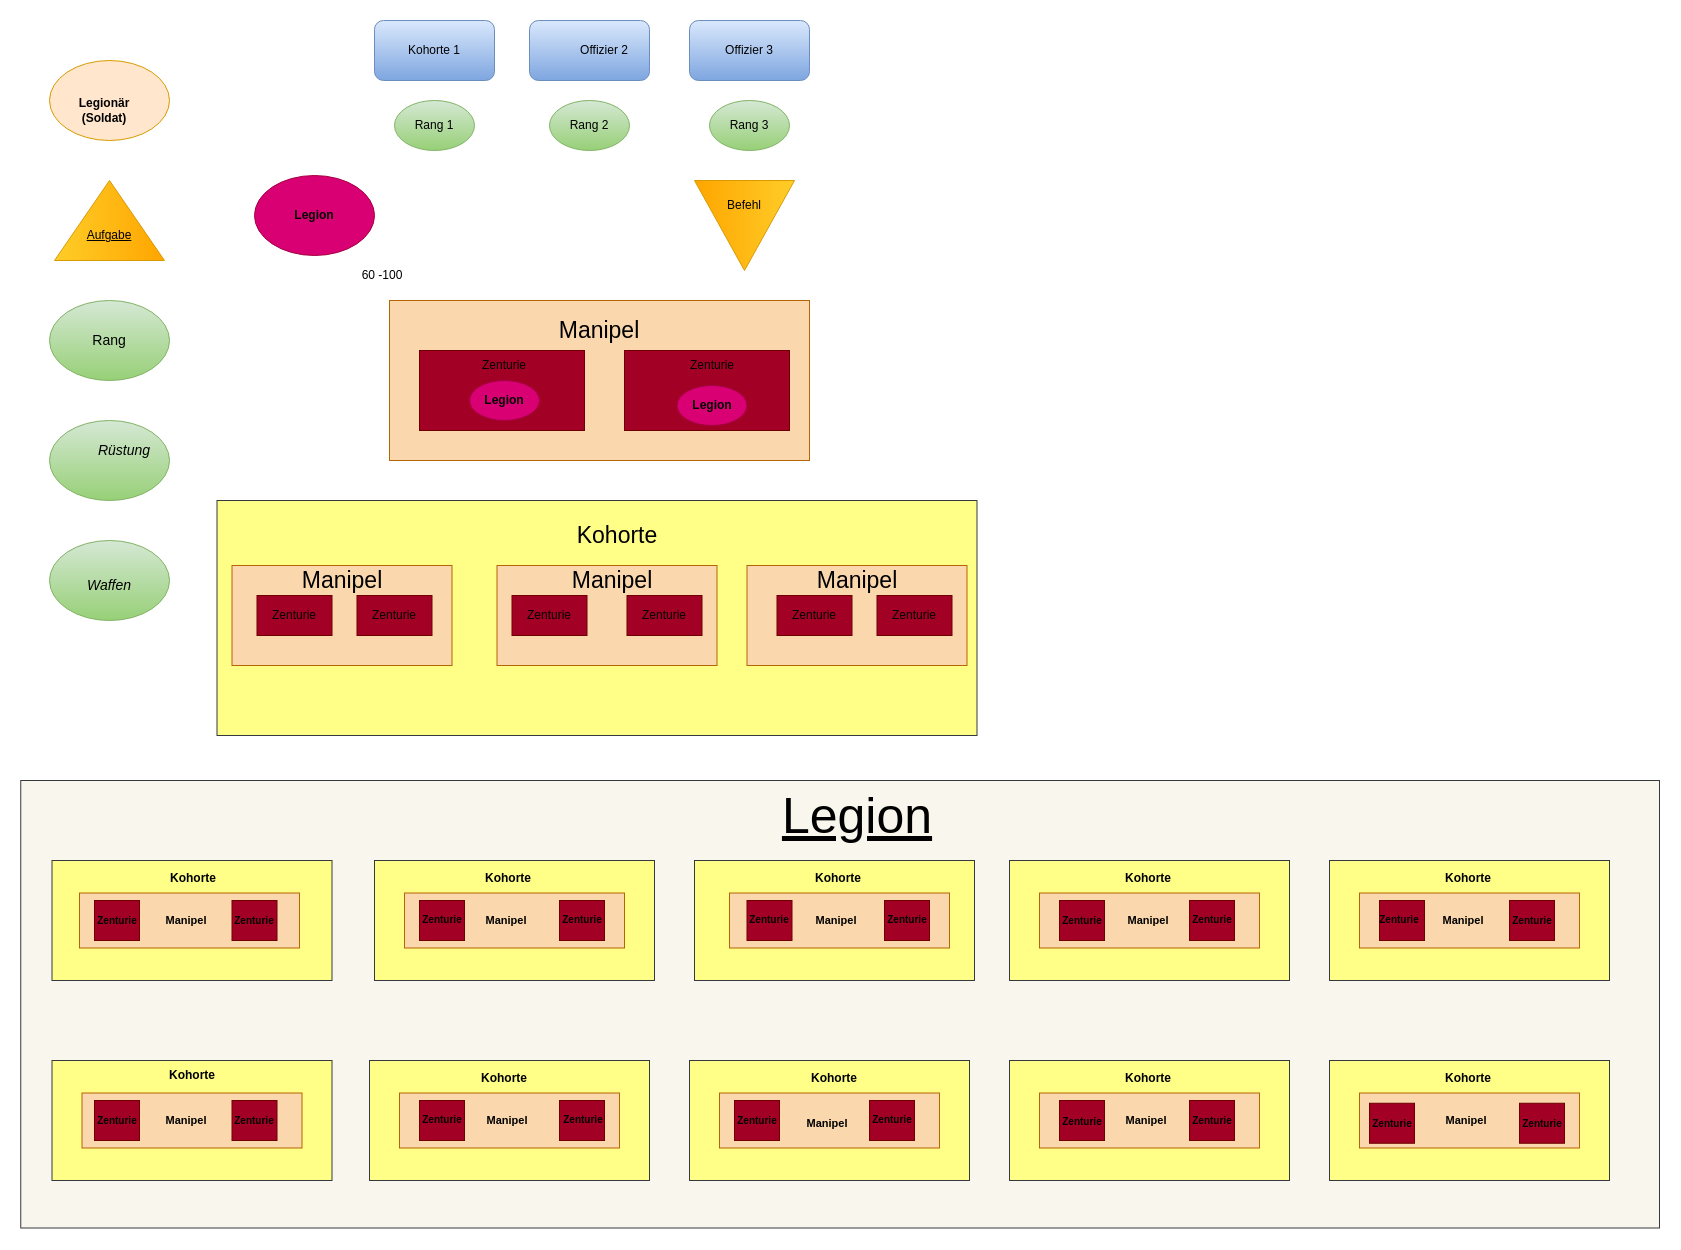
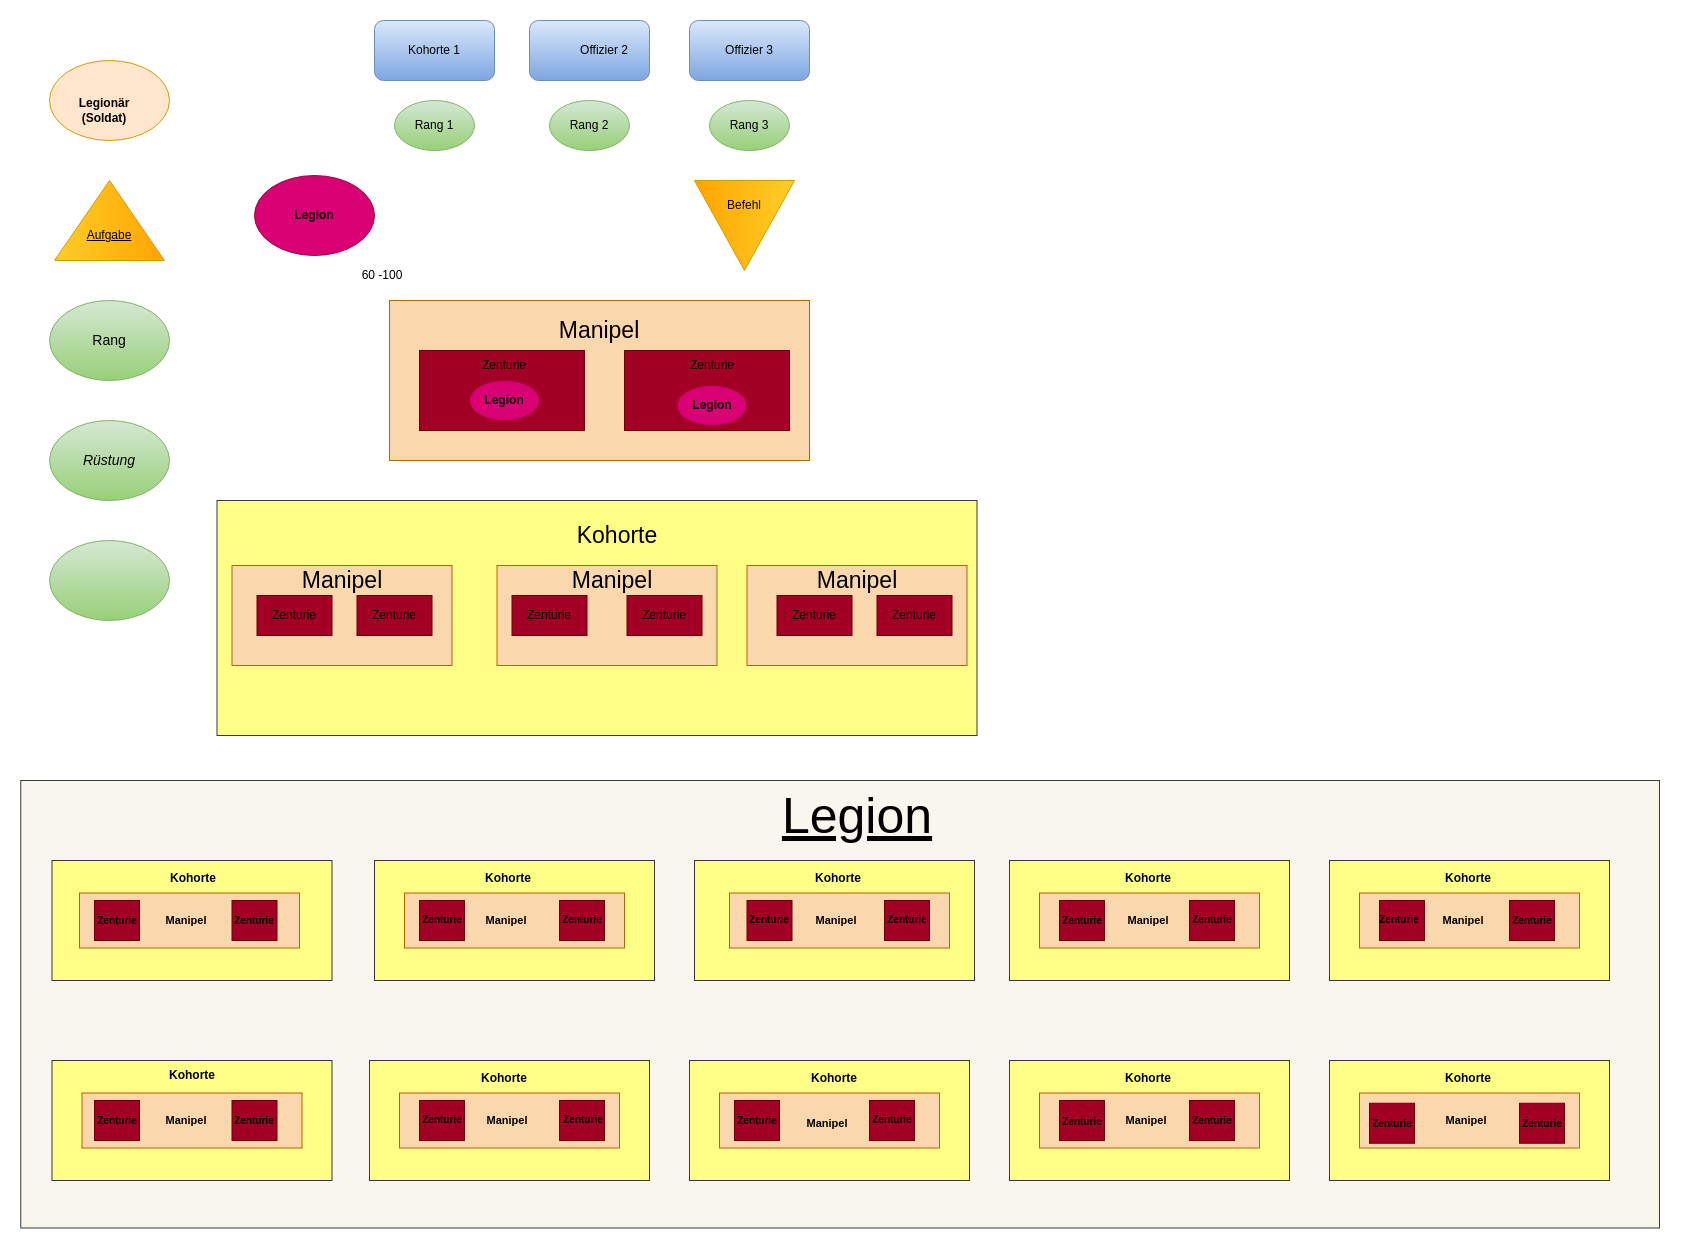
(125, 451) -> (110, 461)
(110, 586) -> none
